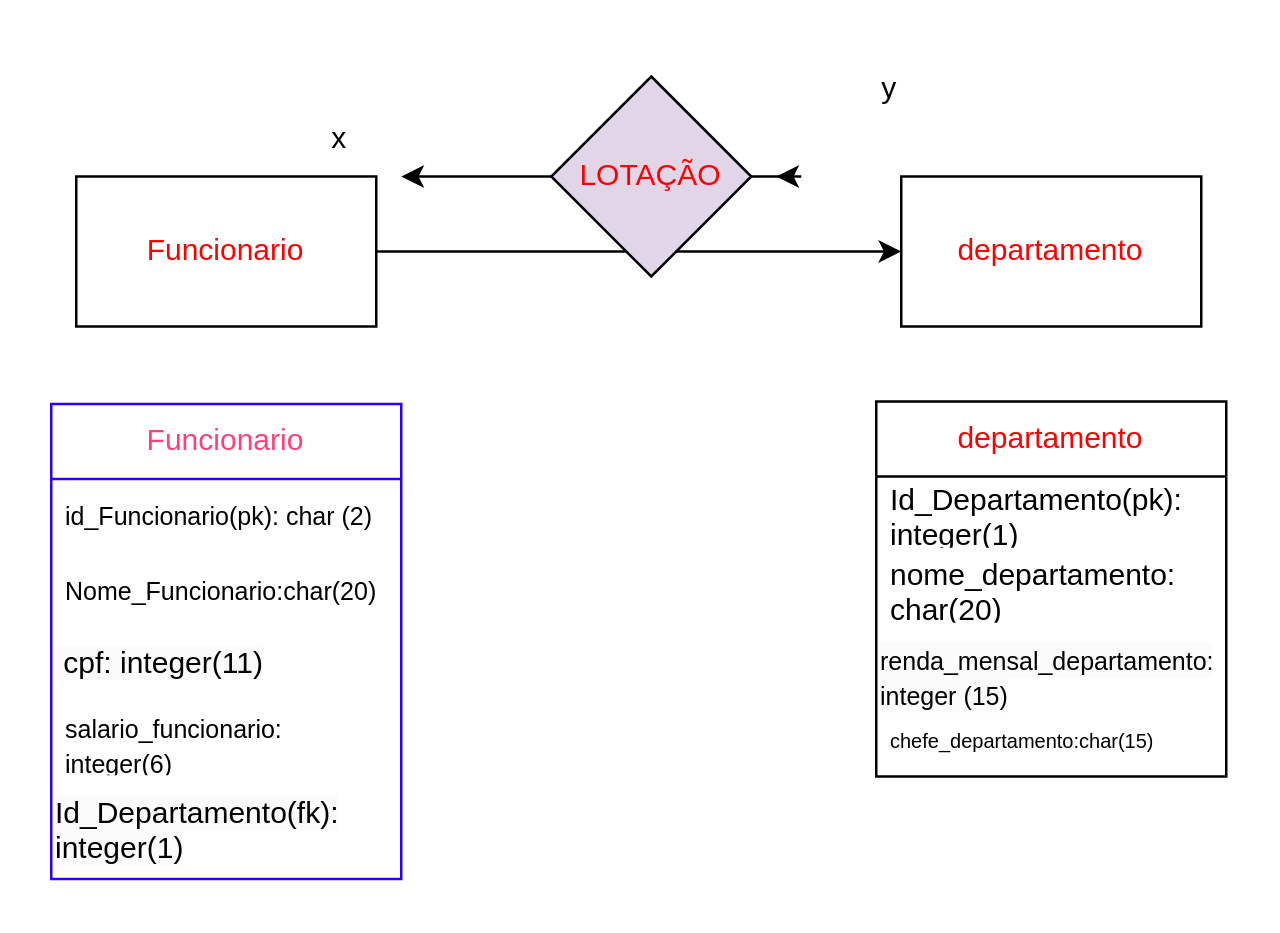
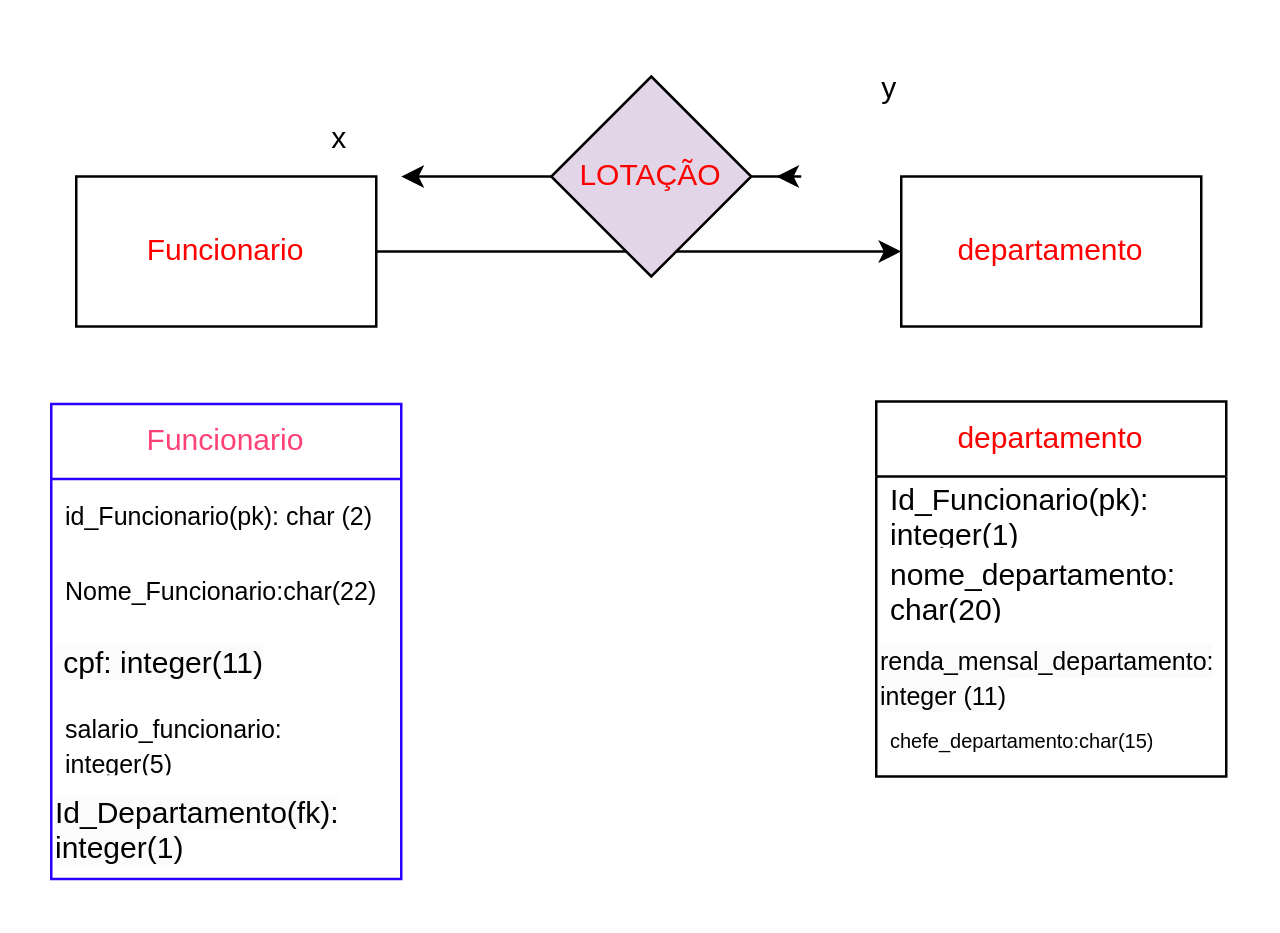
(1054, 514) -> (1054, 514)
(229, 591) -> (229, 591)
(1054, 698) -> (1054, 698)
(229, 741) -> (229, 741)
